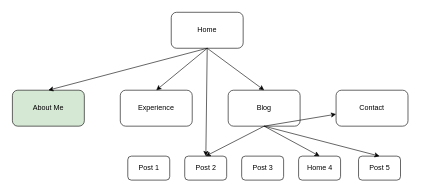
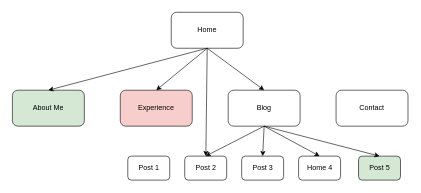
(156, 108) -> (156, 108)
(302, 120) -> (263, 143)
(380, 168) -> (380, 168)
